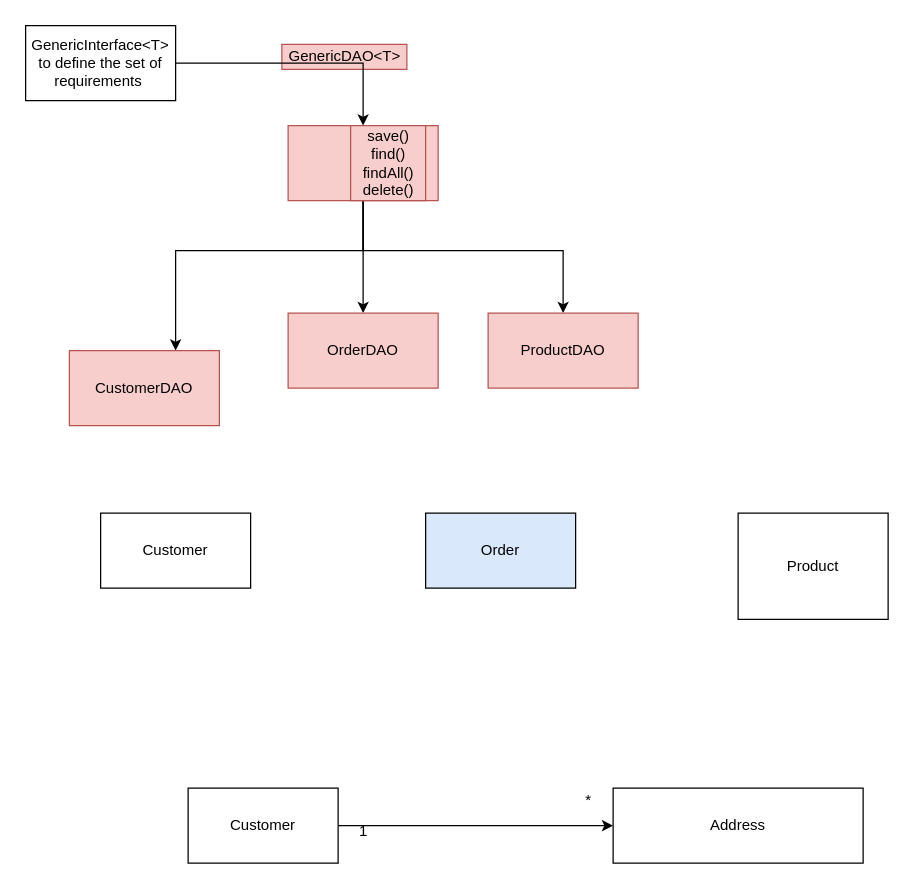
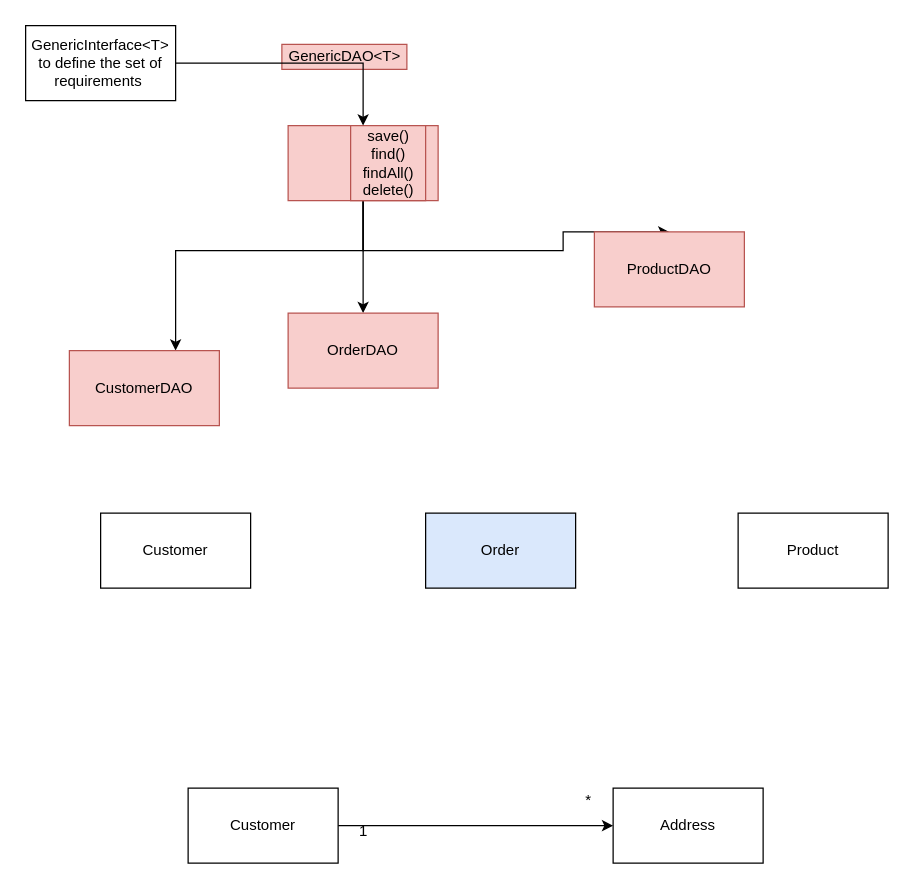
(563, 351) -> (669, 269)
(813, 566) -> (813, 551)
(738, 826) -> (688, 826)
